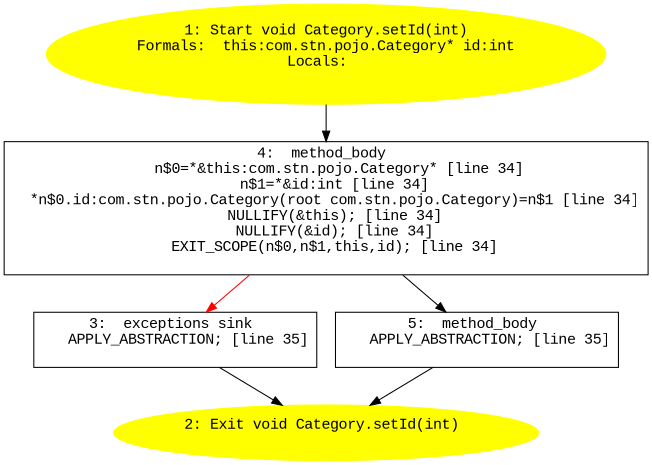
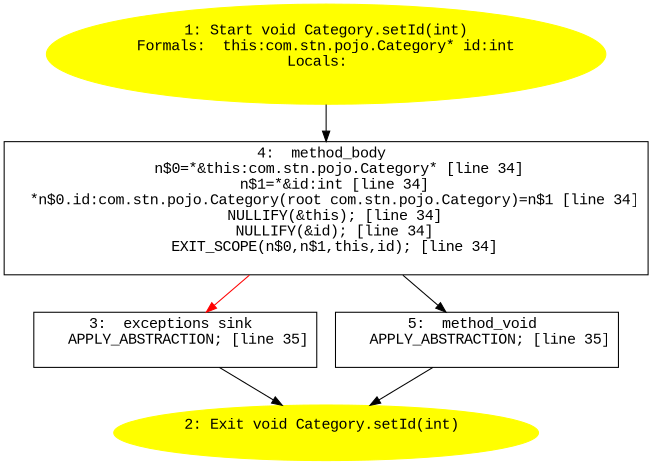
(477, 340) -> (477, 340)
